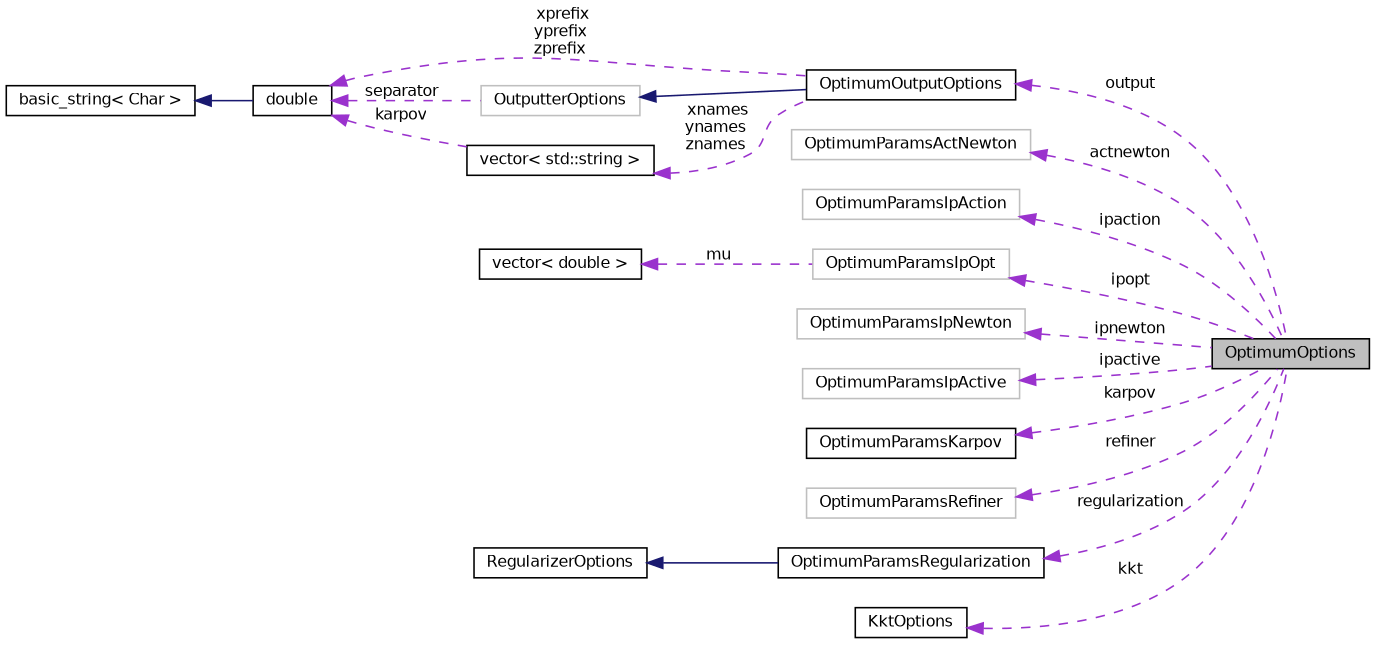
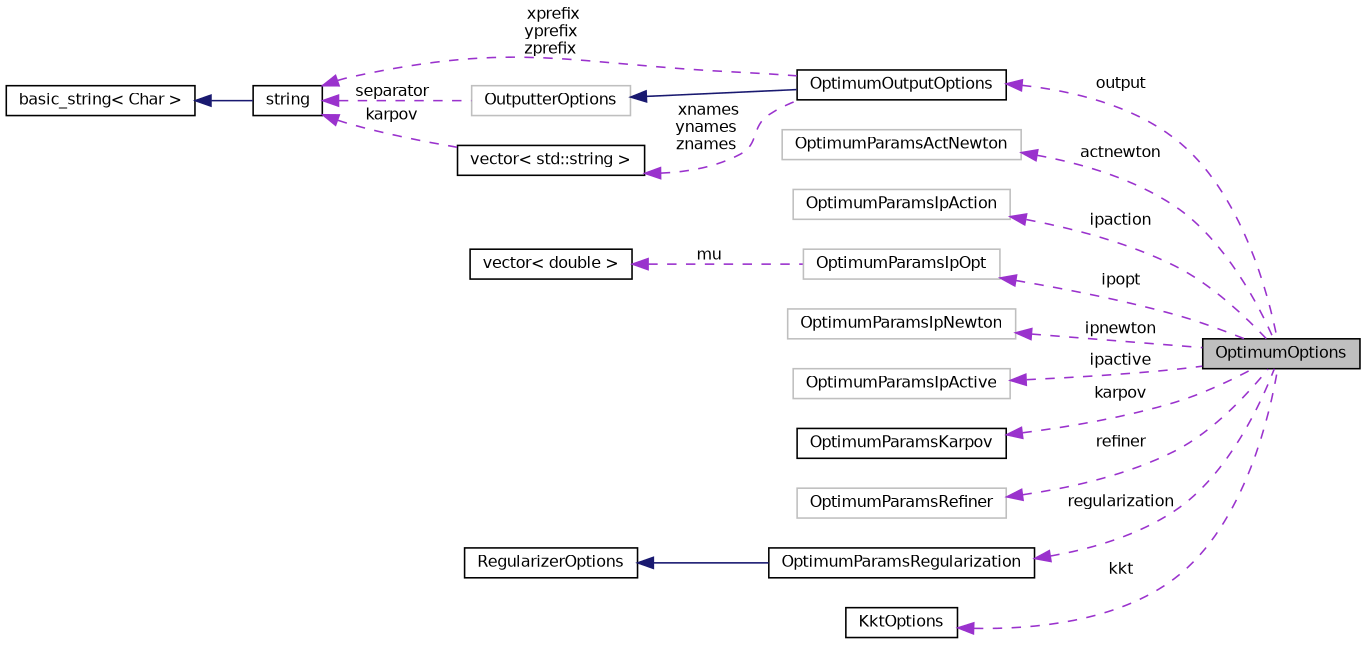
(292, 101) -> (288, 101)
